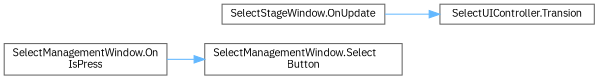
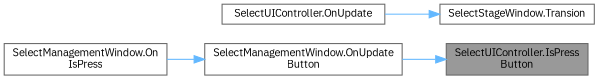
(303, 14) -> (303, 14)
(517, 14) -> (517, 14)
(303, 59) -> (303, 59)
none -> (517, 59)
